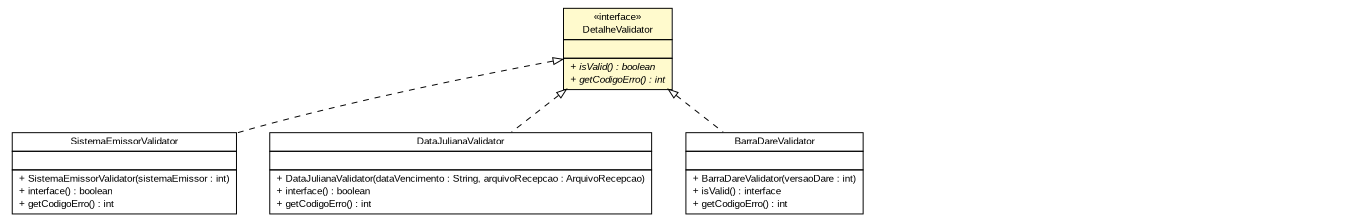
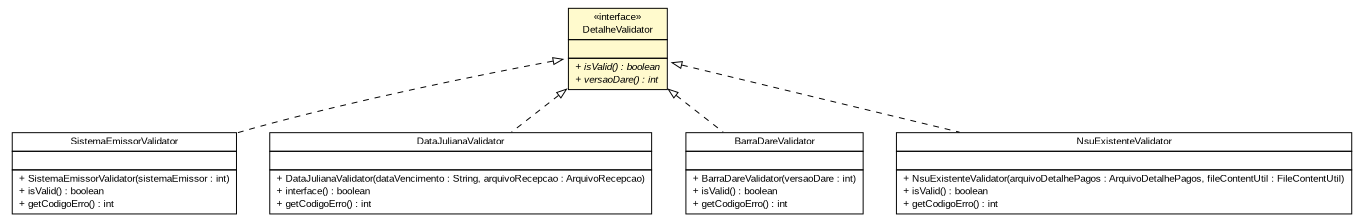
(618, 80) -> (617, 80)
none -> (1124, 173)
(66, 191) -> (62, 191)
(737, 191) -> (735, 191)
